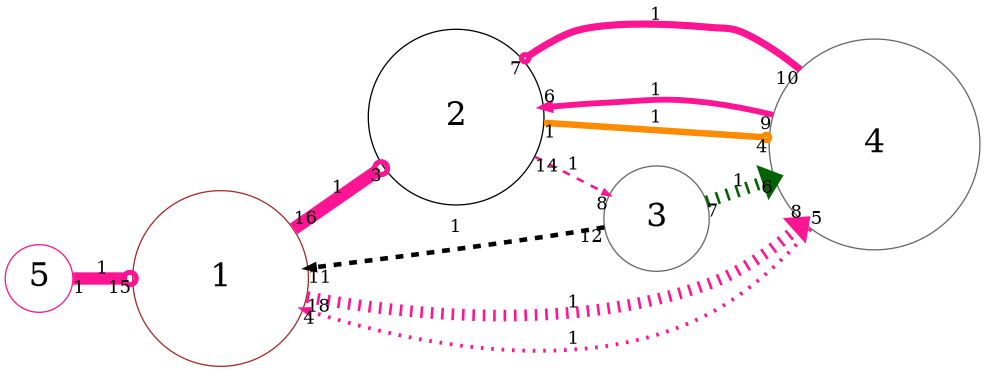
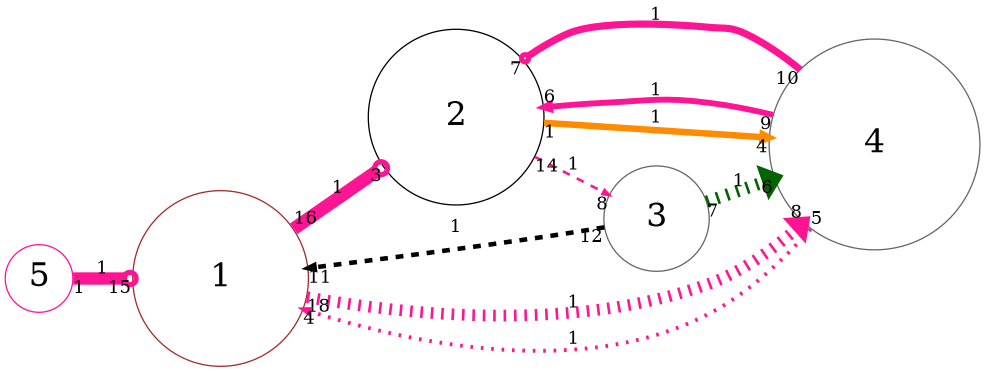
(654, 130) -> (653, 130)
